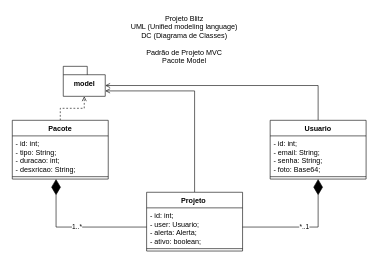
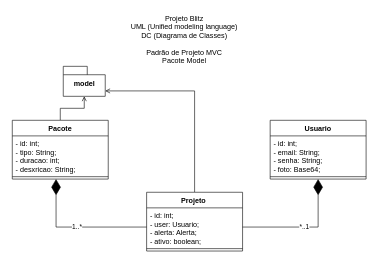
(213, 86) -> none
(71, 108) -> (71, 108)
